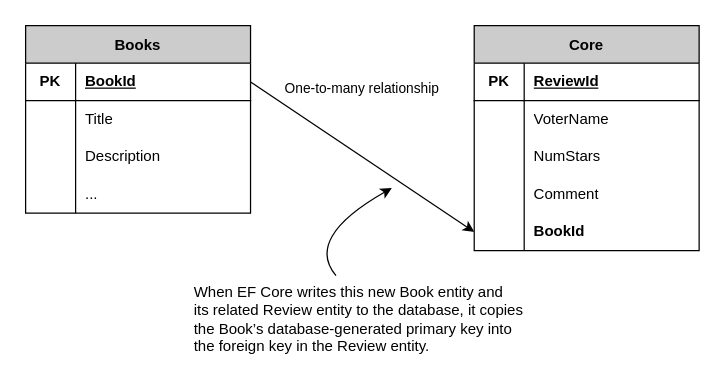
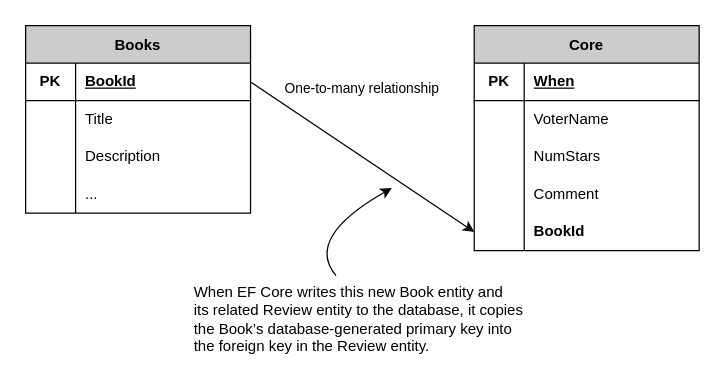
(566, 82) -> (551, 82)
